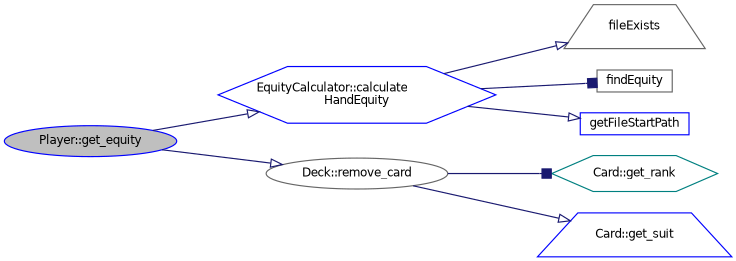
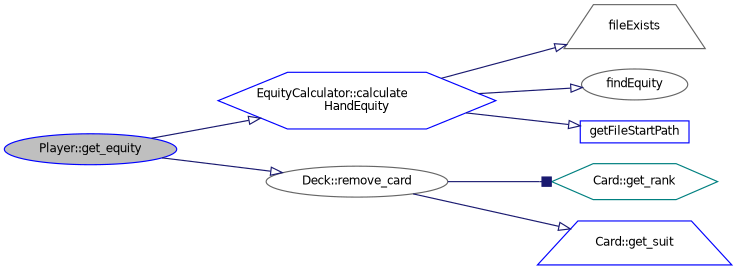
(635, 81) -> (635, 84)
(533, 86) -> (525, 91)
